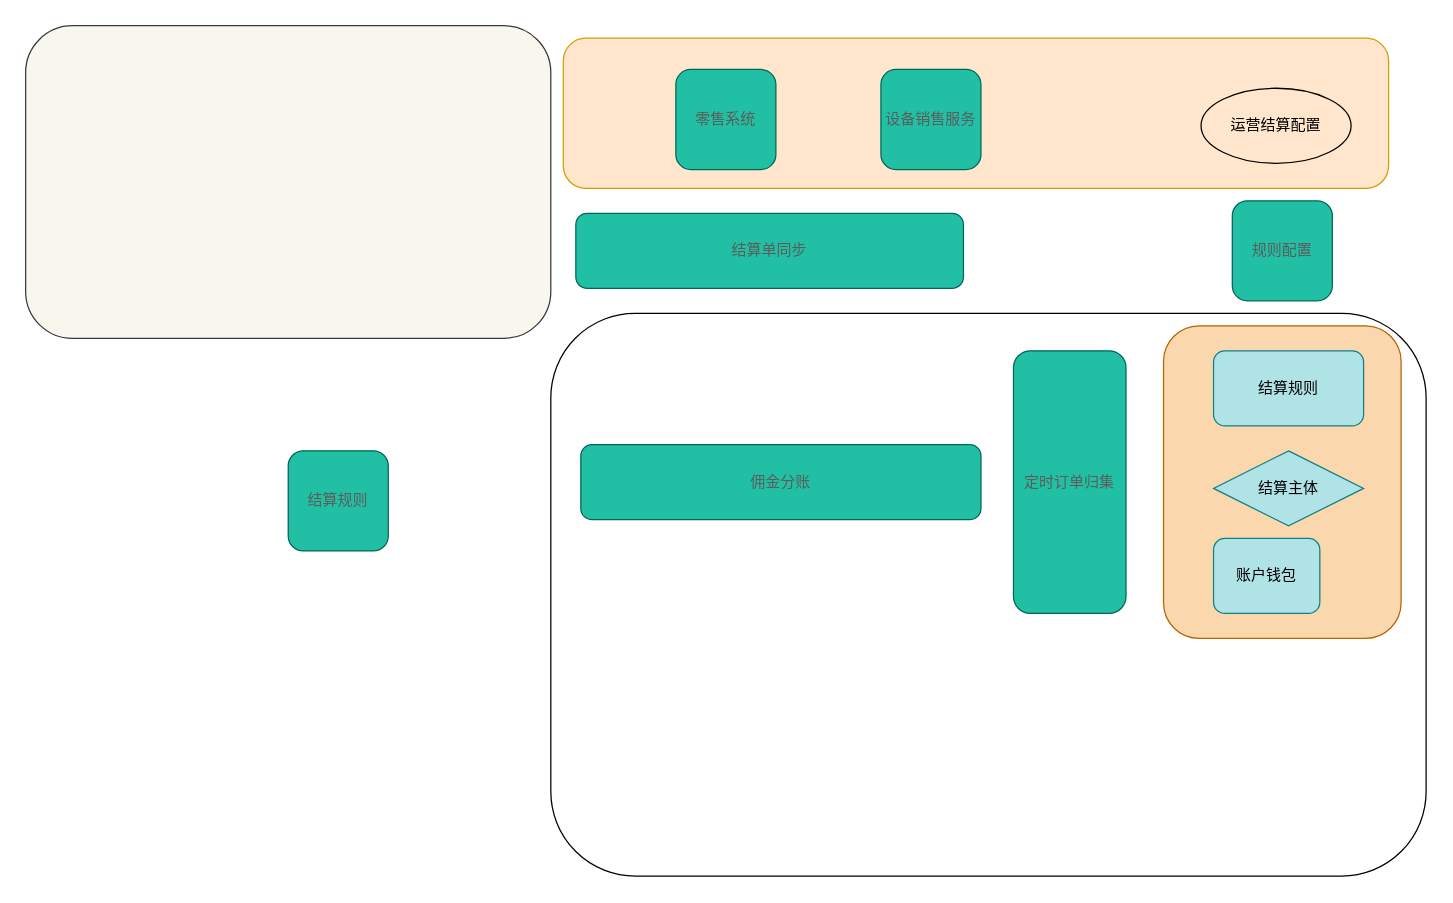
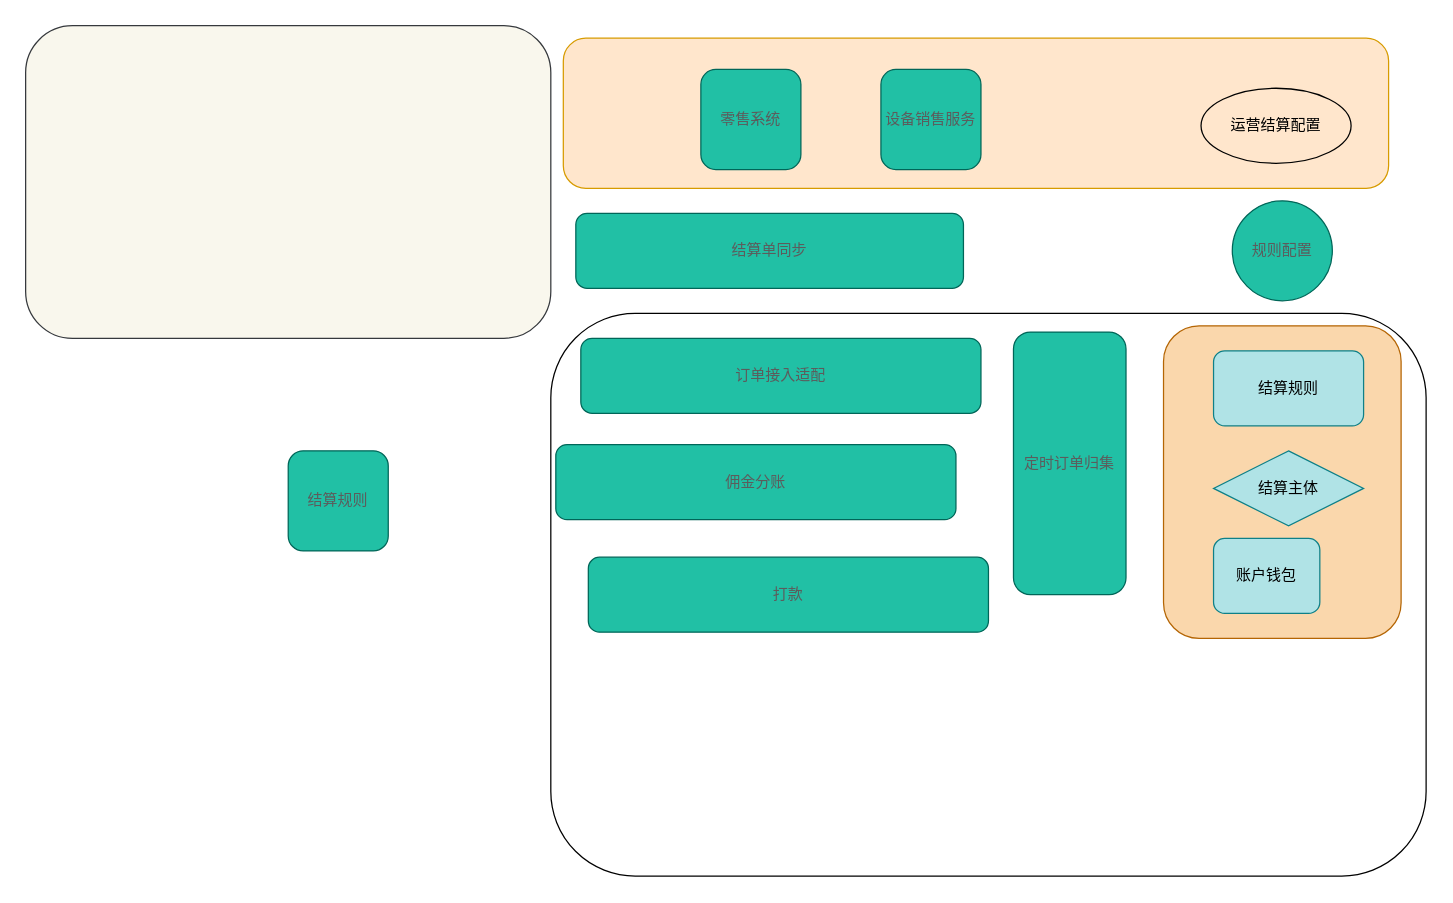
(726, 119) -> (751, 119)
(1282, 251) -> (1282, 251)
none -> (781, 376)
(781, 482) -> (756, 482)
(1069, 482) -> (1069, 463)
none -> (788, 594)
